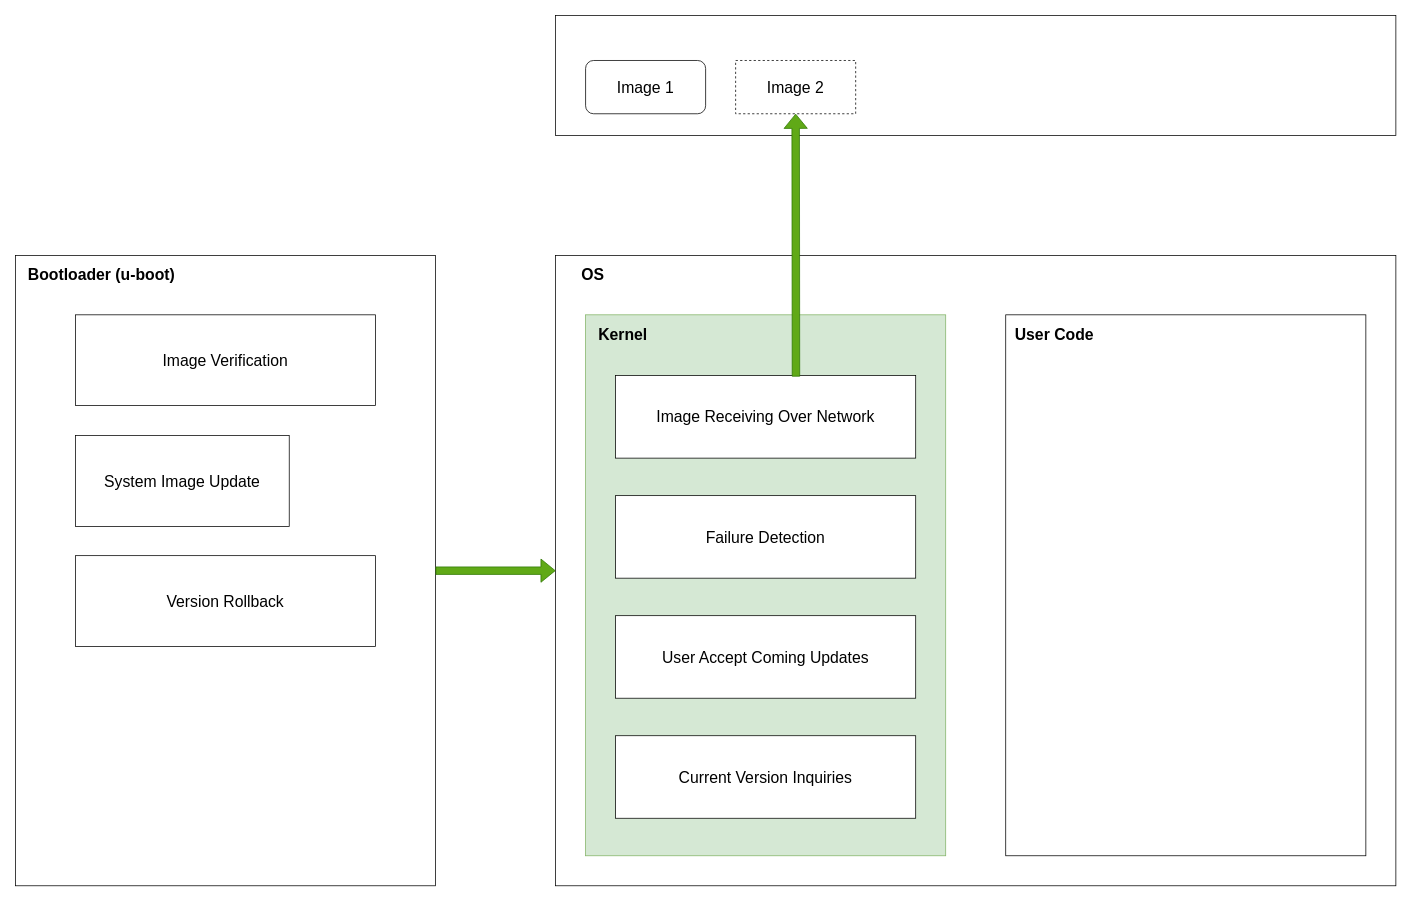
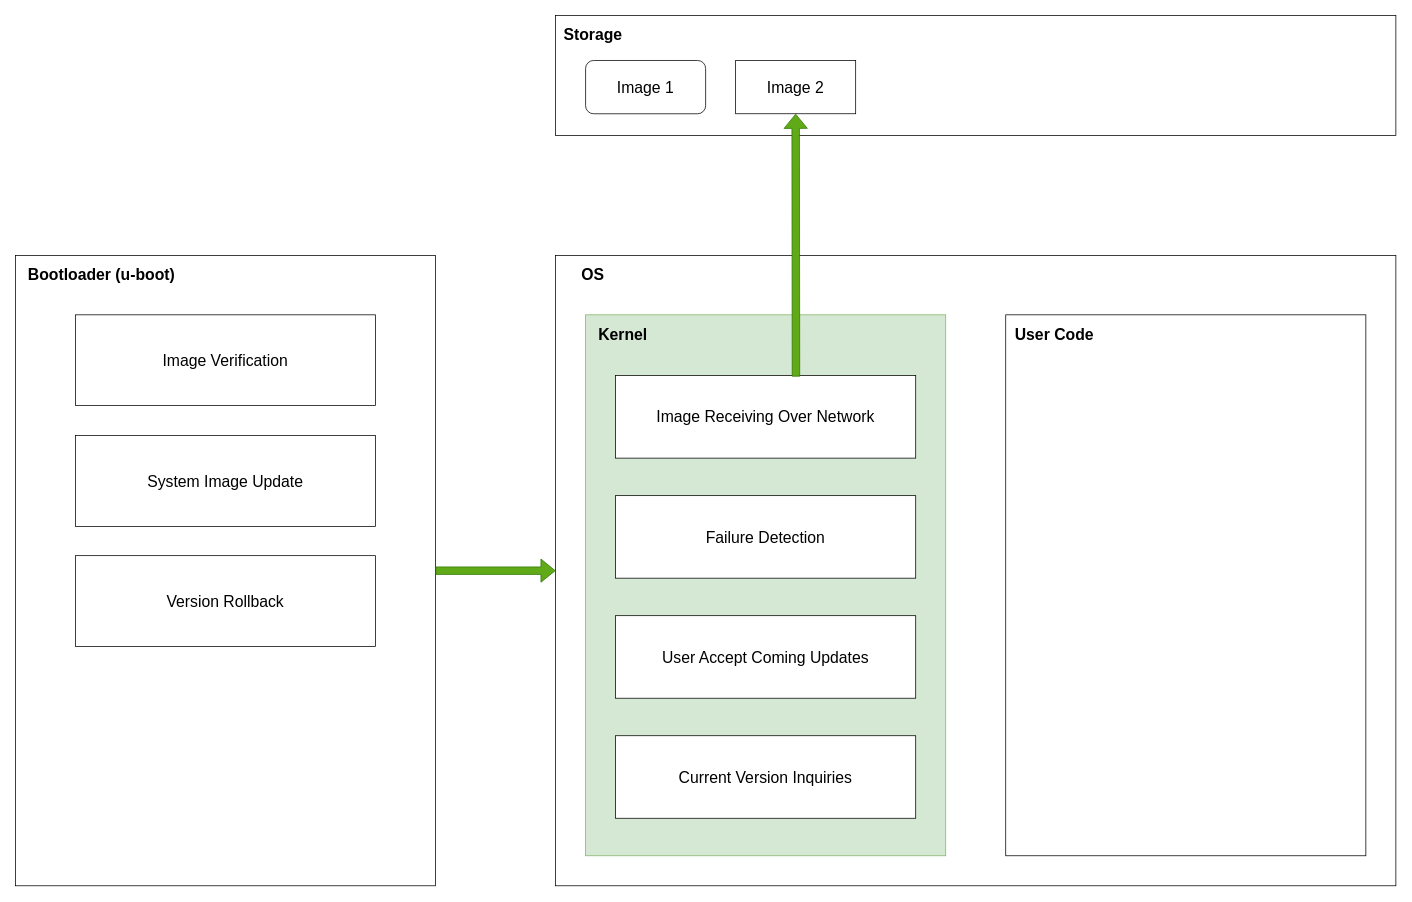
none -> (593, 34)
(795, 87) -> (795, 87)
(182, 481) -> (225, 481)
